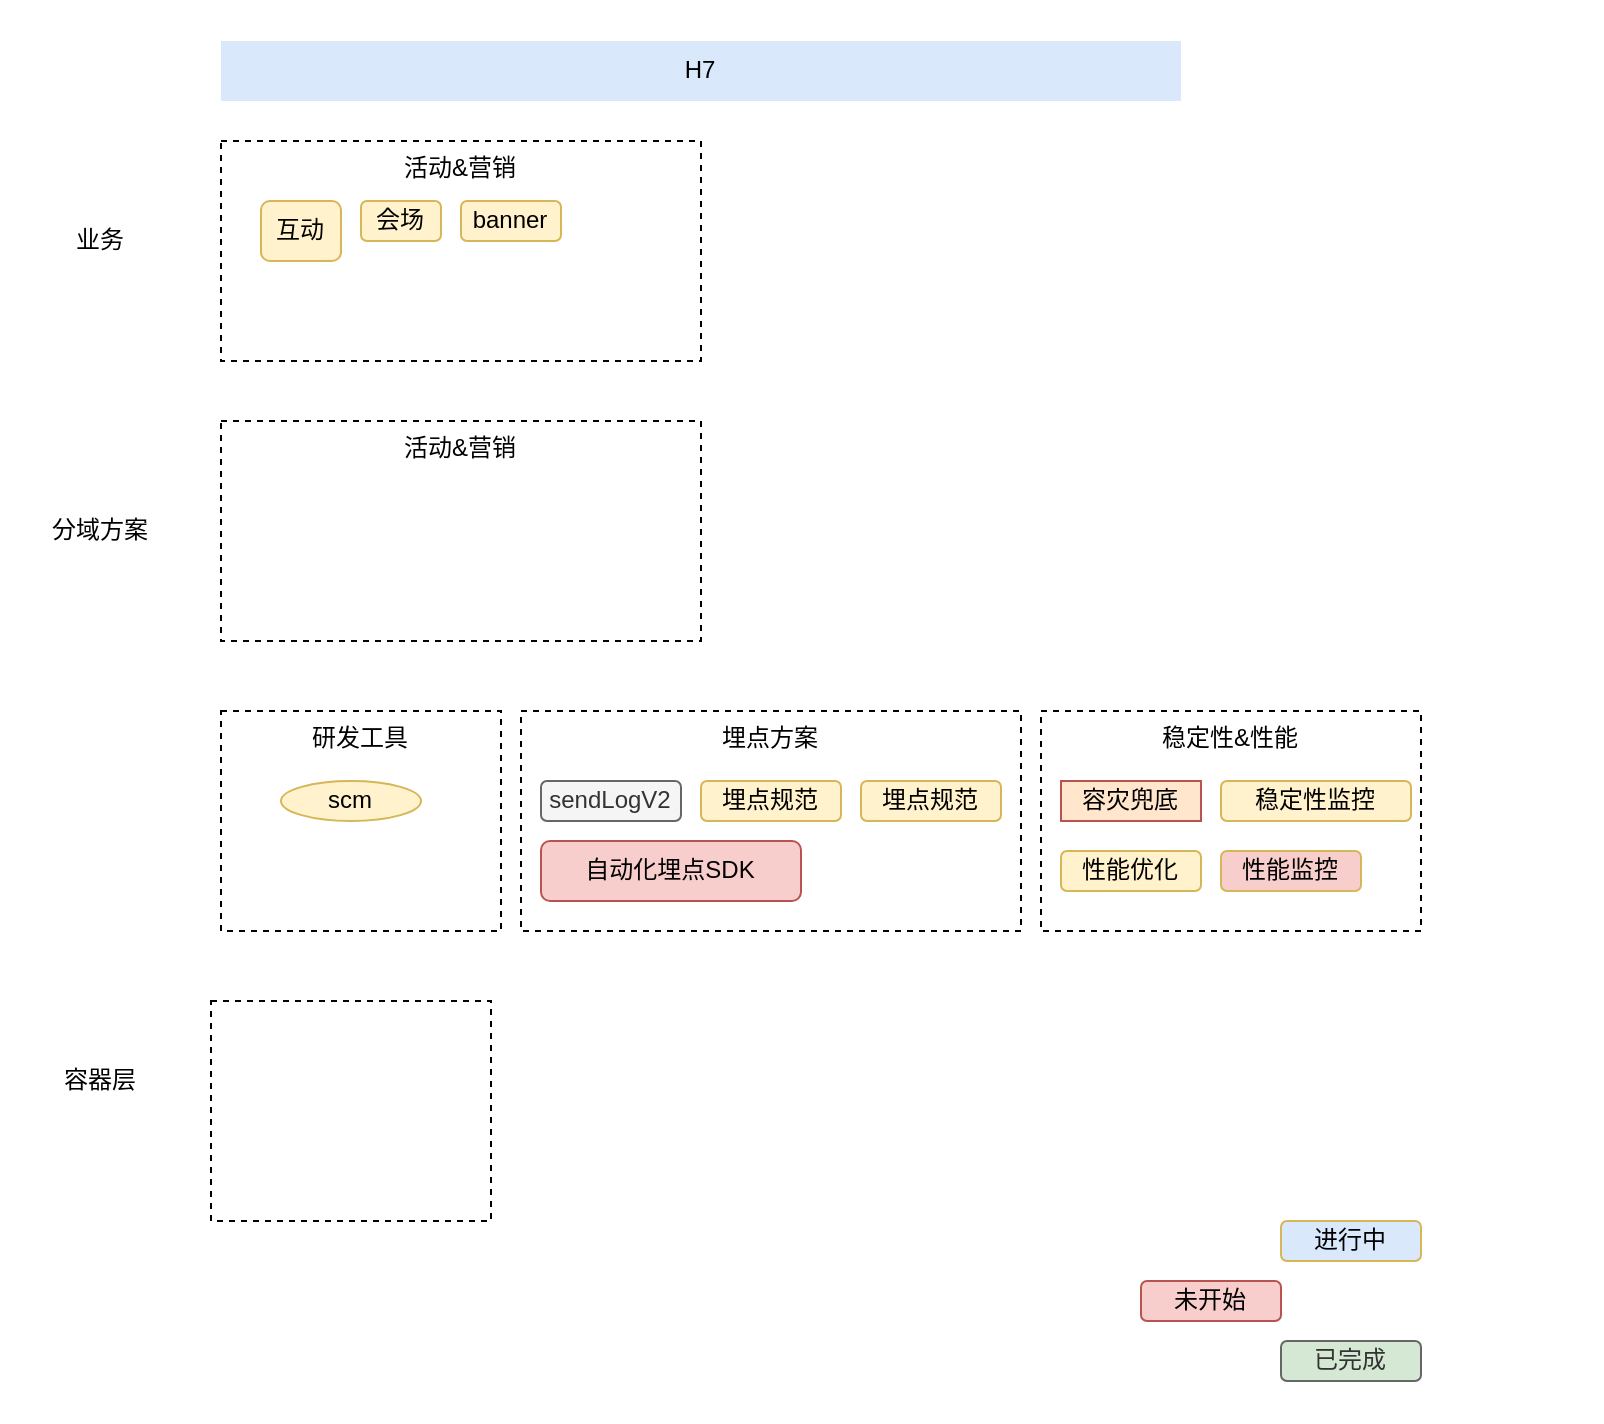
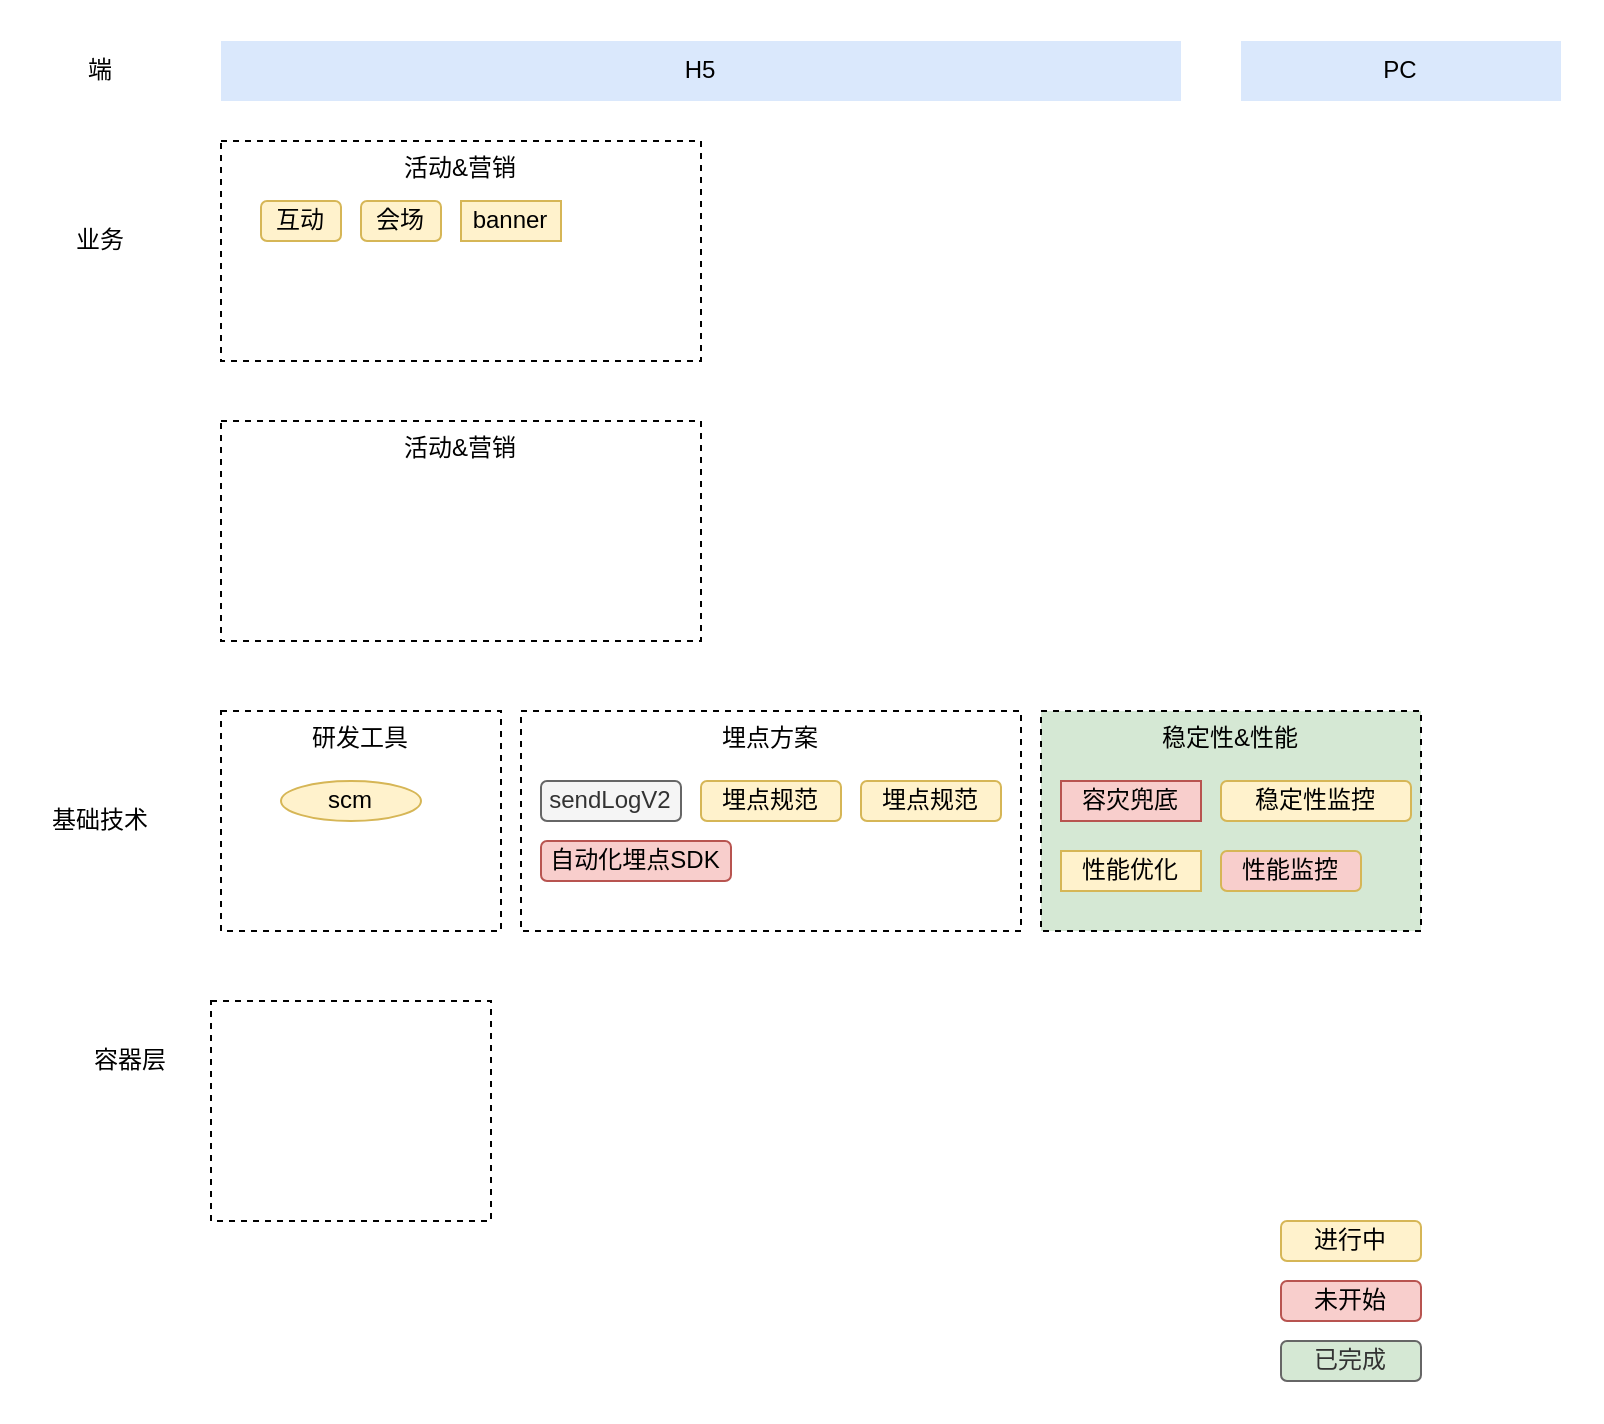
none -> (101, 71)
(701, 71) -> (701, 71)
none -> (1401, 71)
(511, 221) -> (511, 221)
(301, 231) -> (301, 221)
(101, 531) -> none
(1231, 739) -> (1231, 739)
(1131, 801) -> (1131, 801)
none -> (101, 821)
(671, 871) -> (636, 861)
(1131, 871) -> (1131, 871)
(101, 1081) -> (131, 1061)
(1351, 1241) -> (1351, 1241)
(1211, 1301) -> (1351, 1301)
